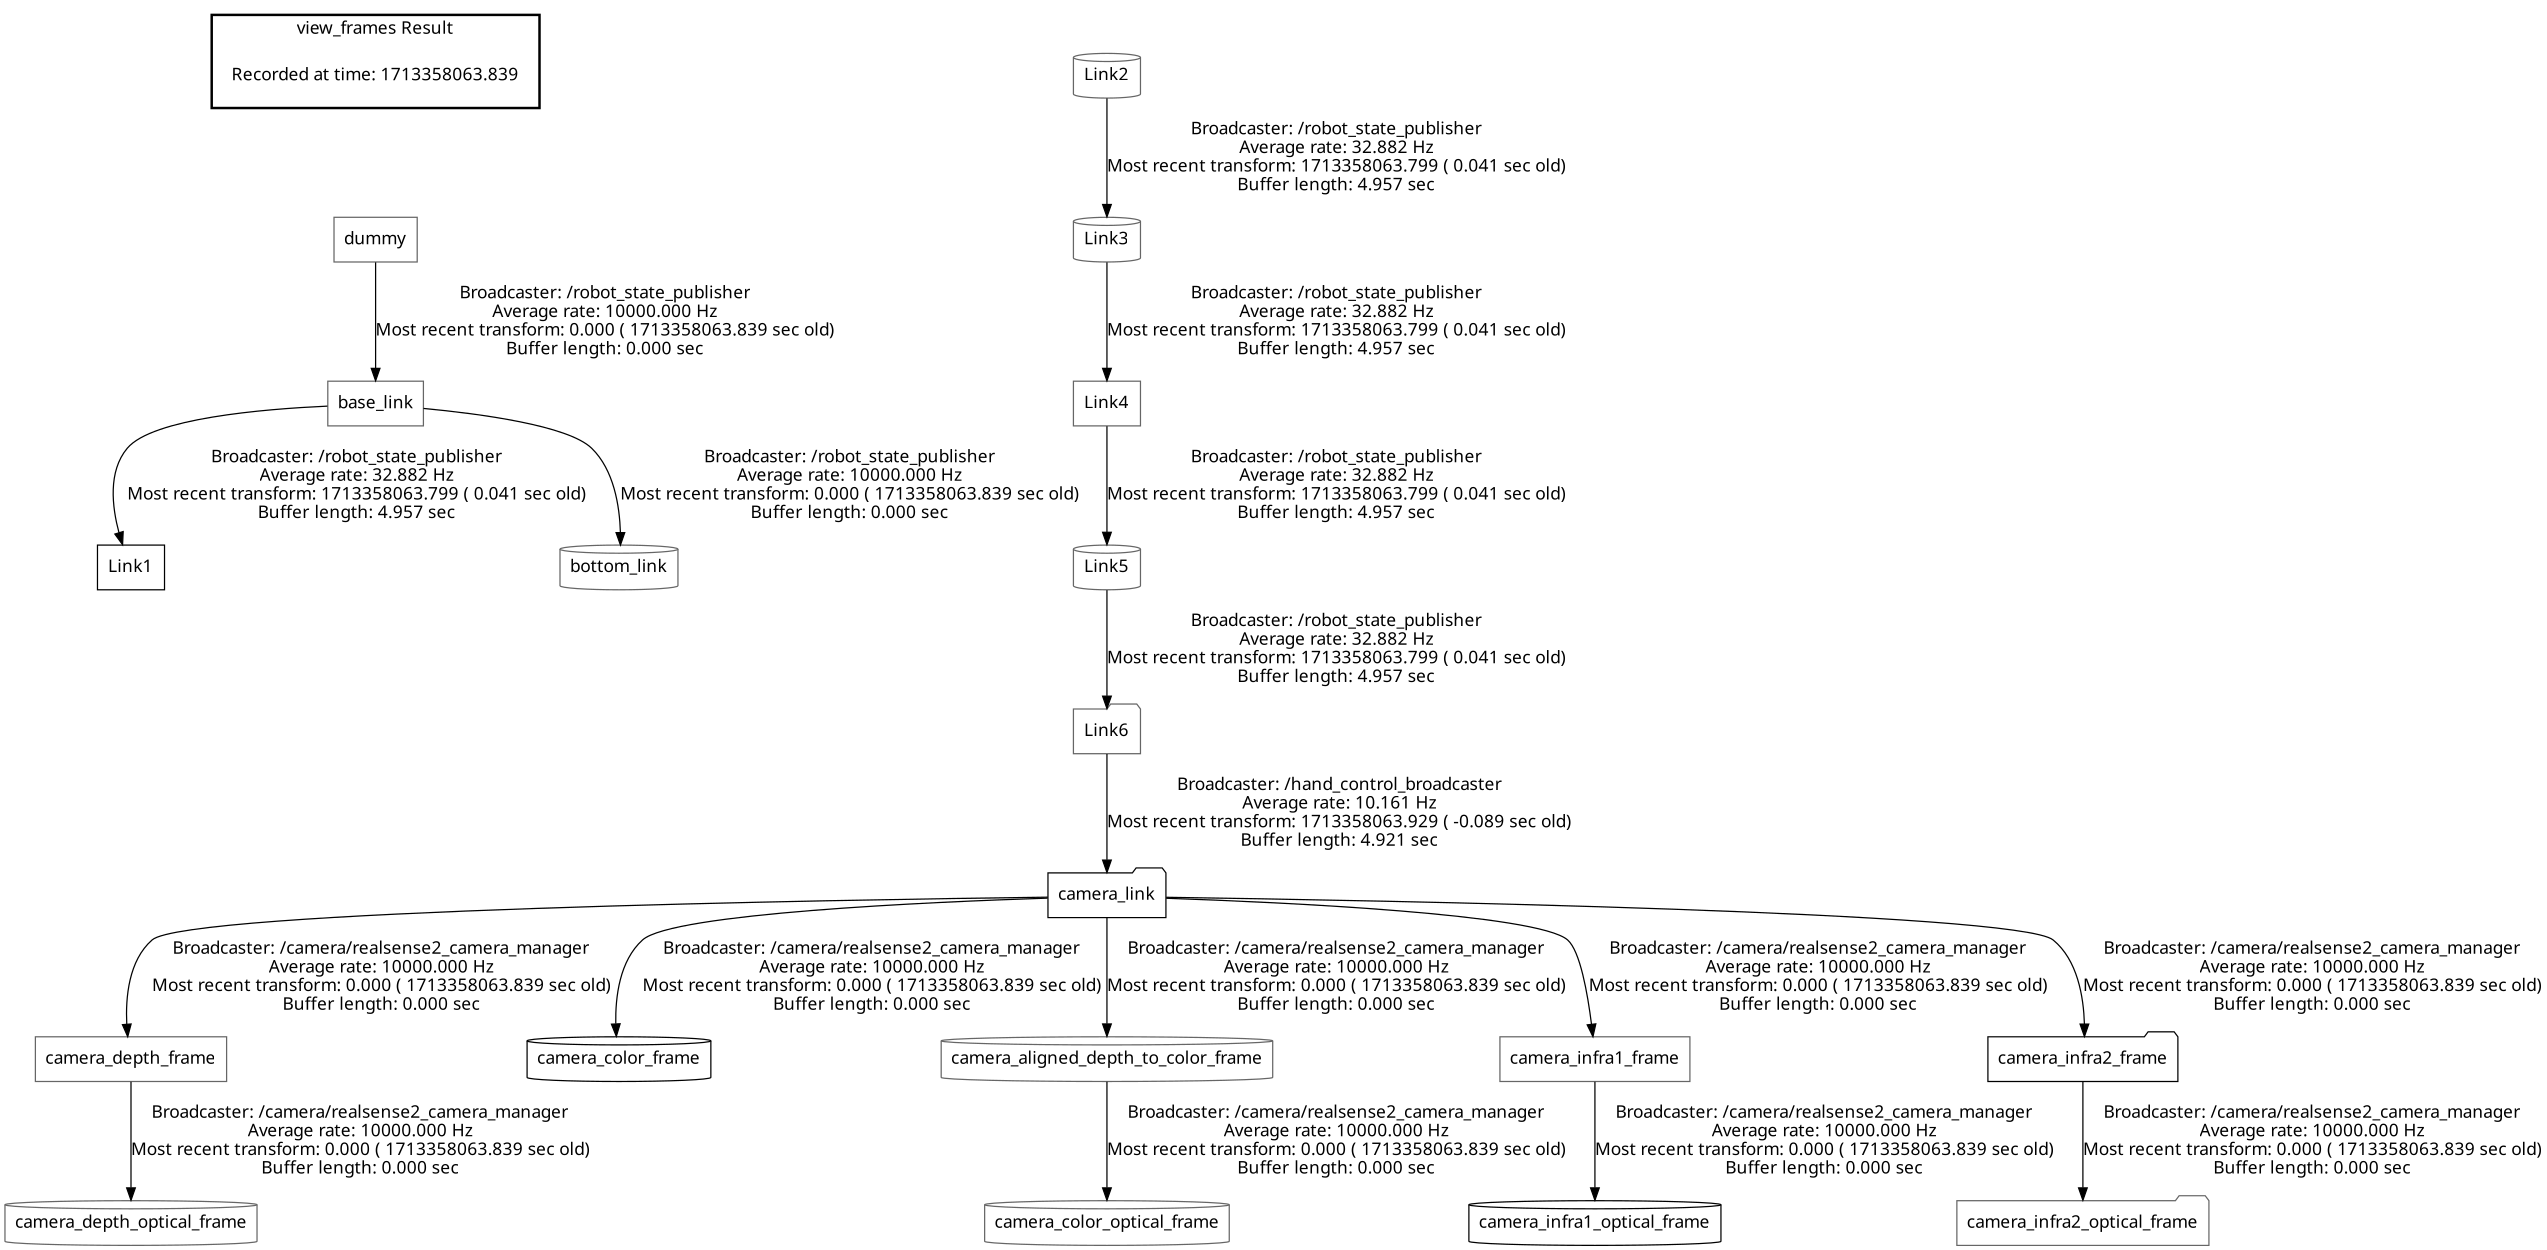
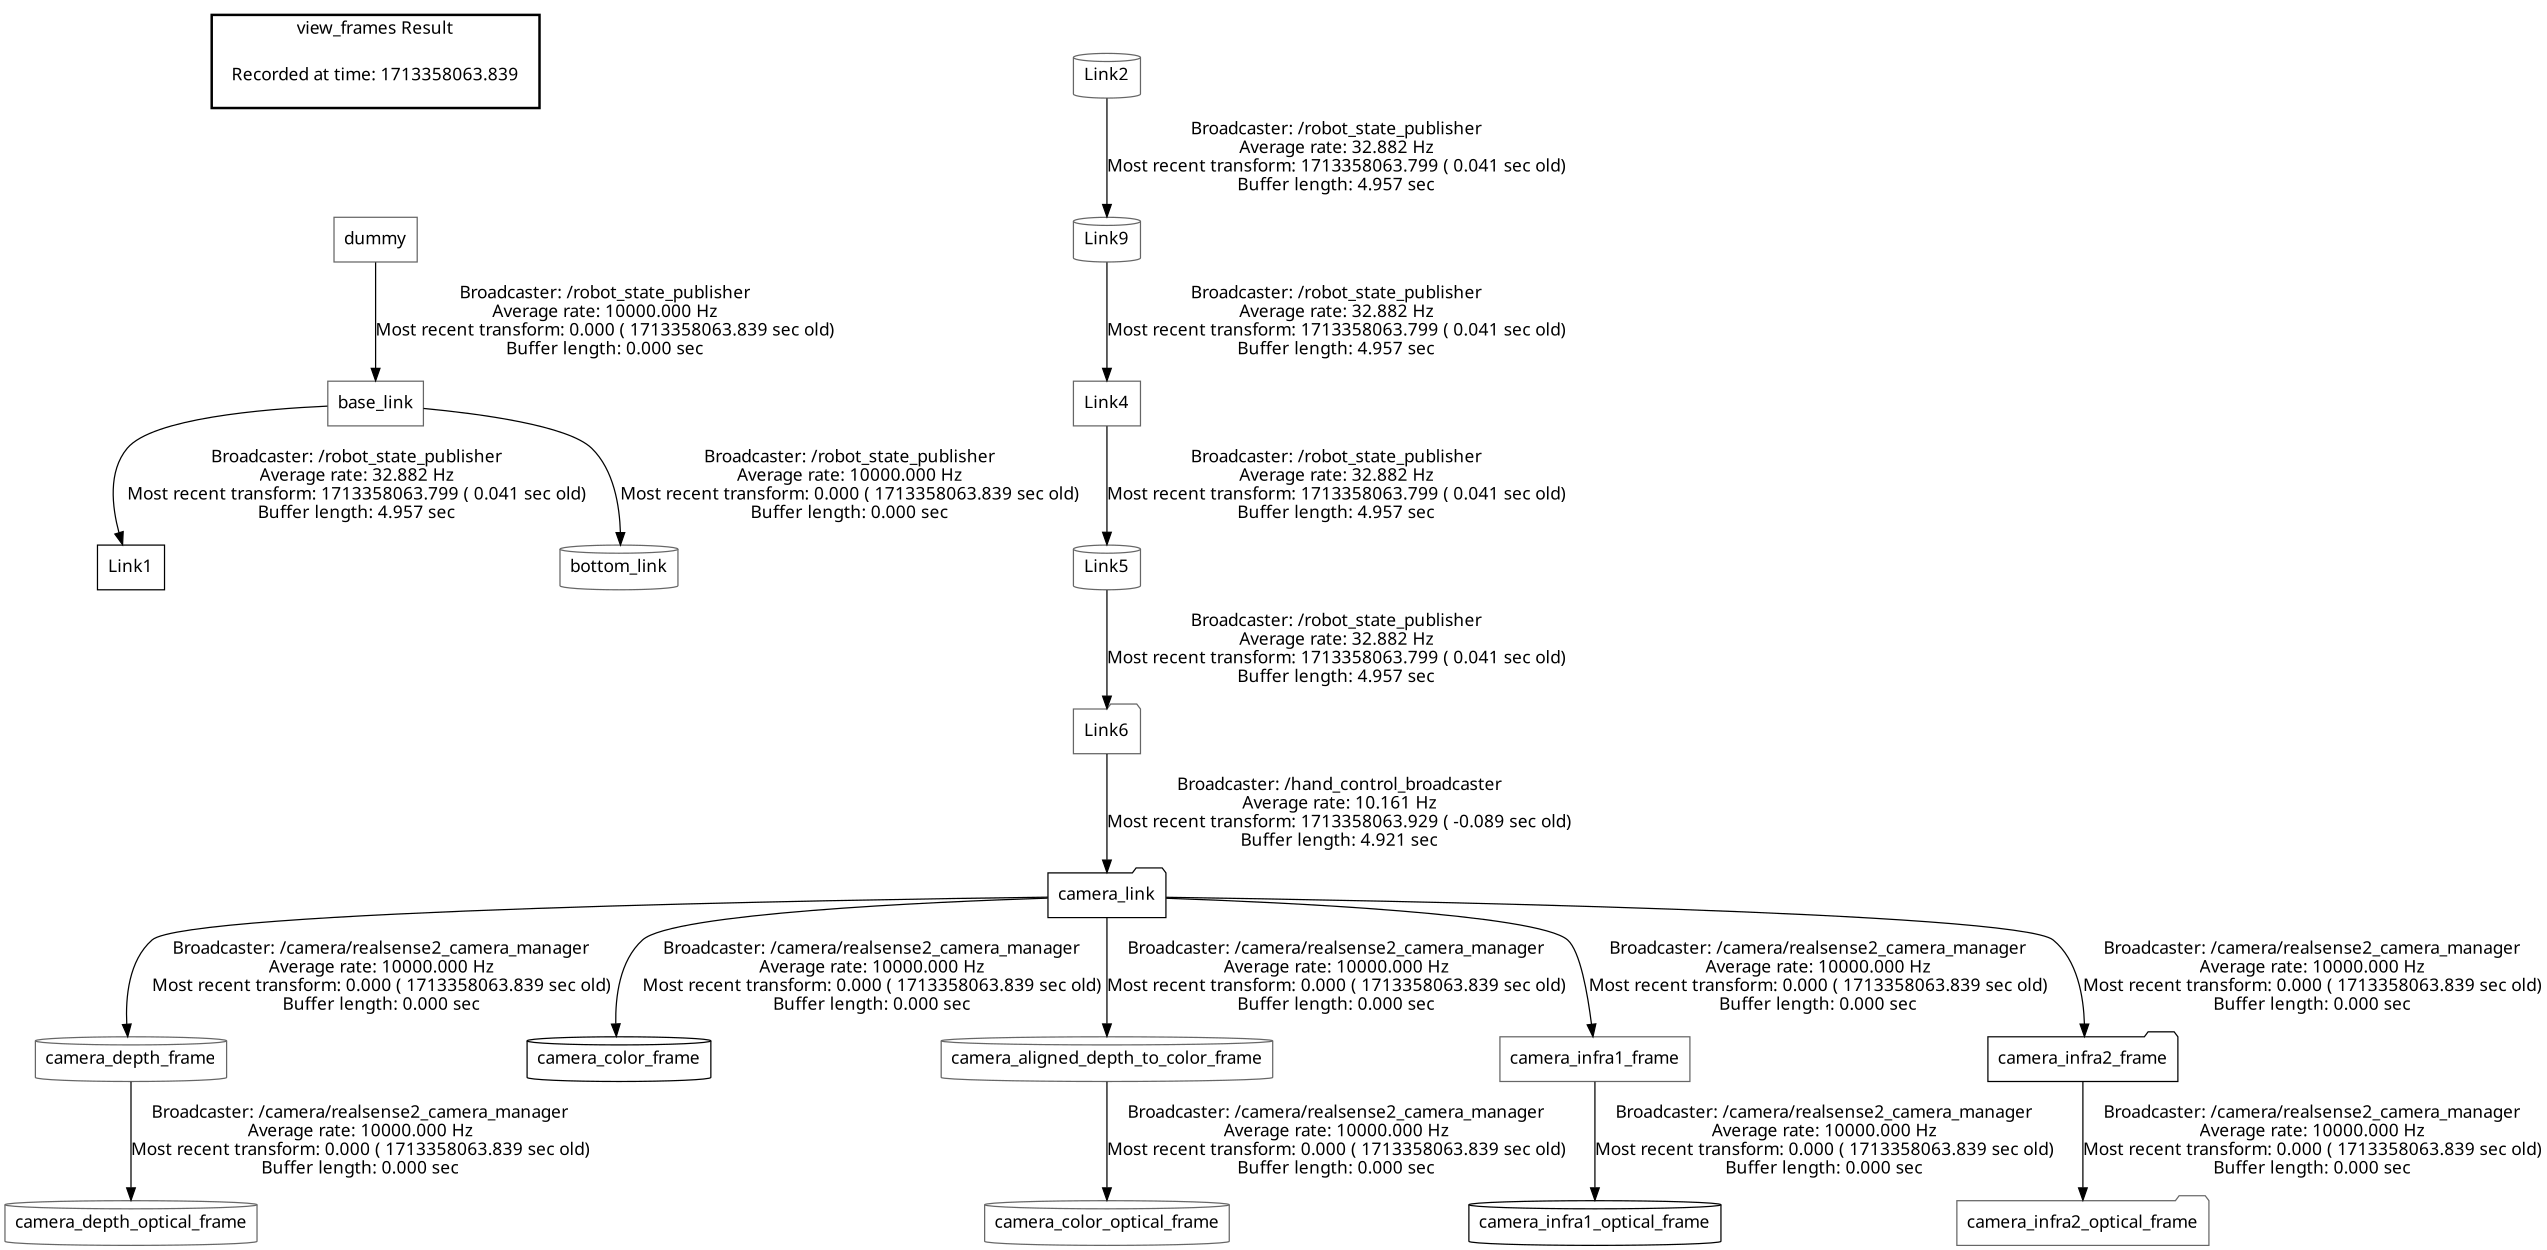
(1107, 240) -> (1107, 240)
(131, 1059) -> (131, 1059)
